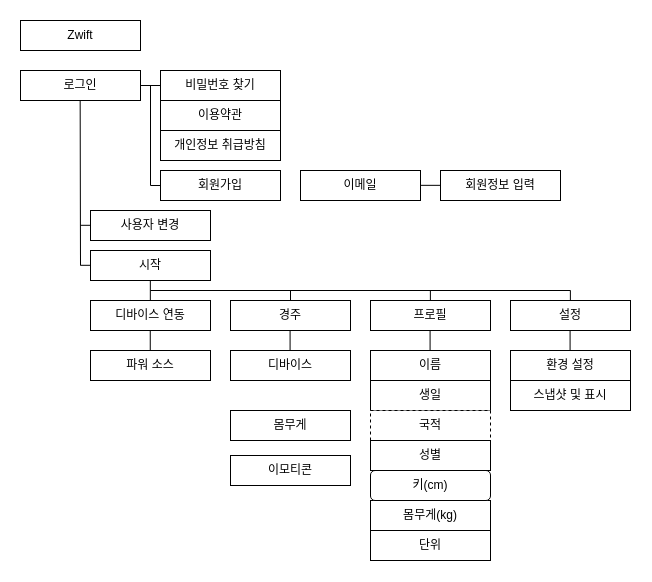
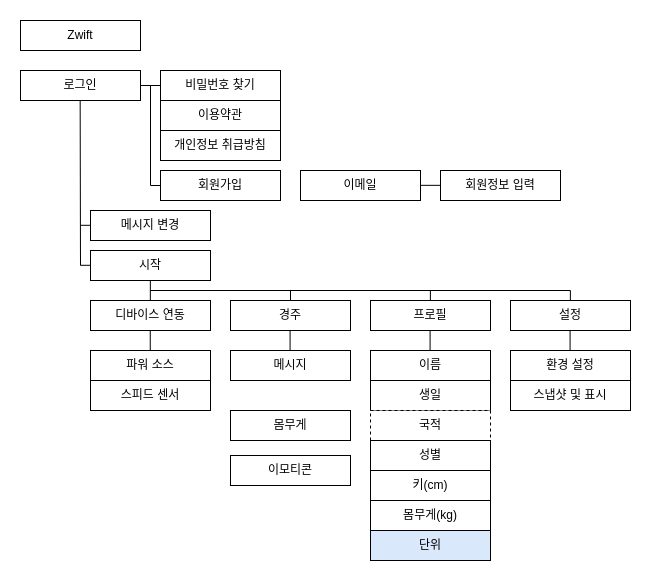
(151, 226) -> (151, 226)
(291, 366) -> (291, 366)
none -> (151, 396)
(431, 486) -> (431, 486)
(431, 546) -> (431, 546)
